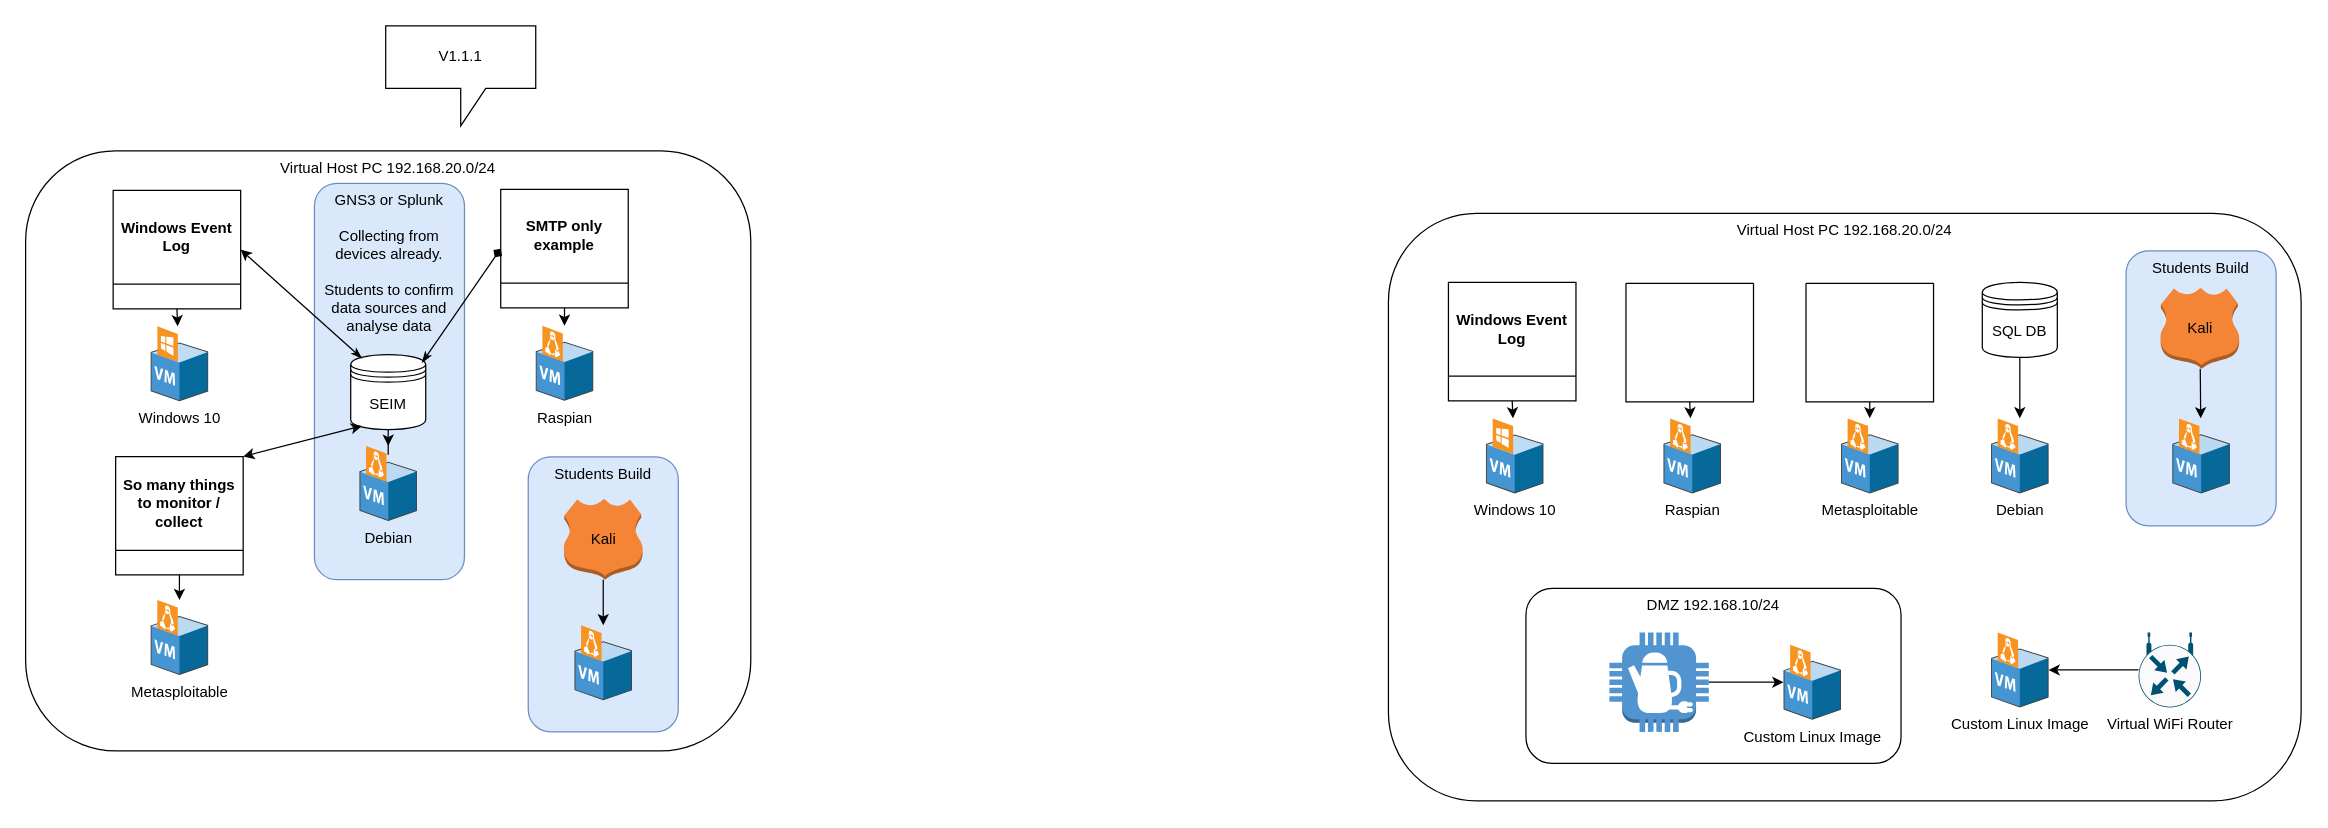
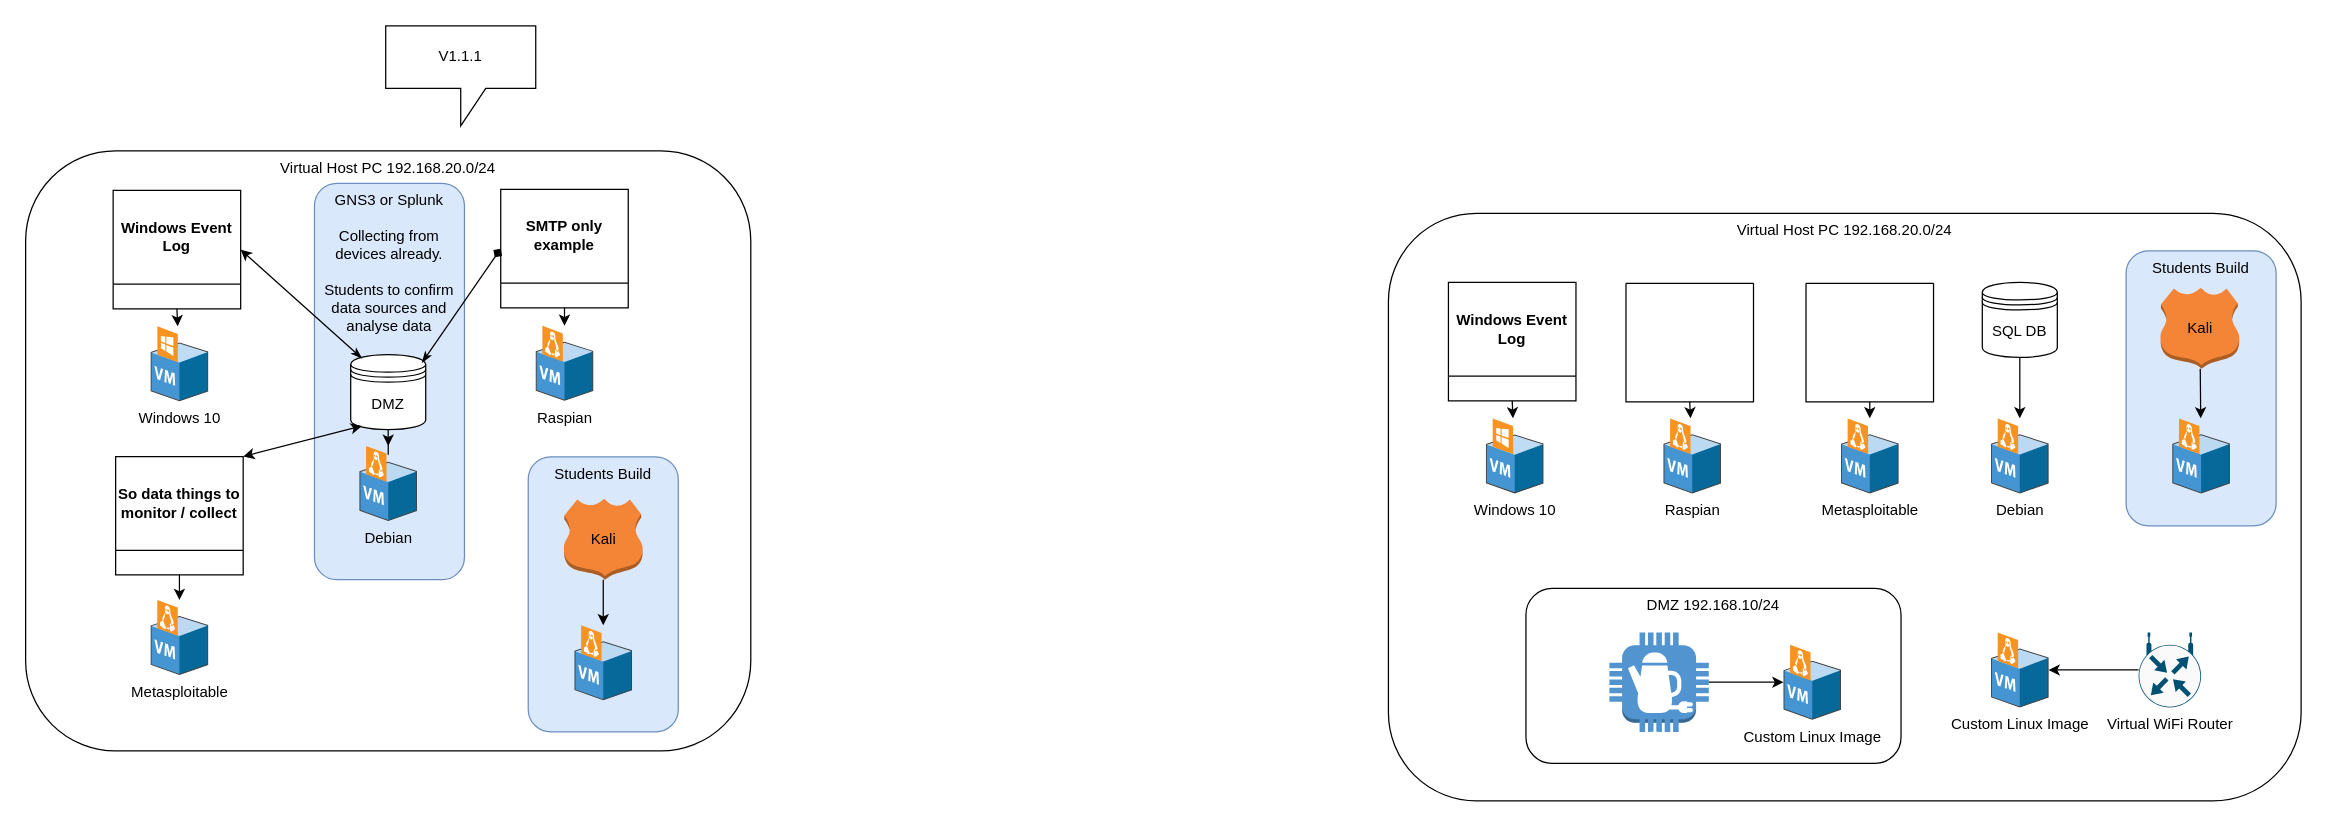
(388, 404) -> (388, 404)
(179, 503) -> (179, 503)
